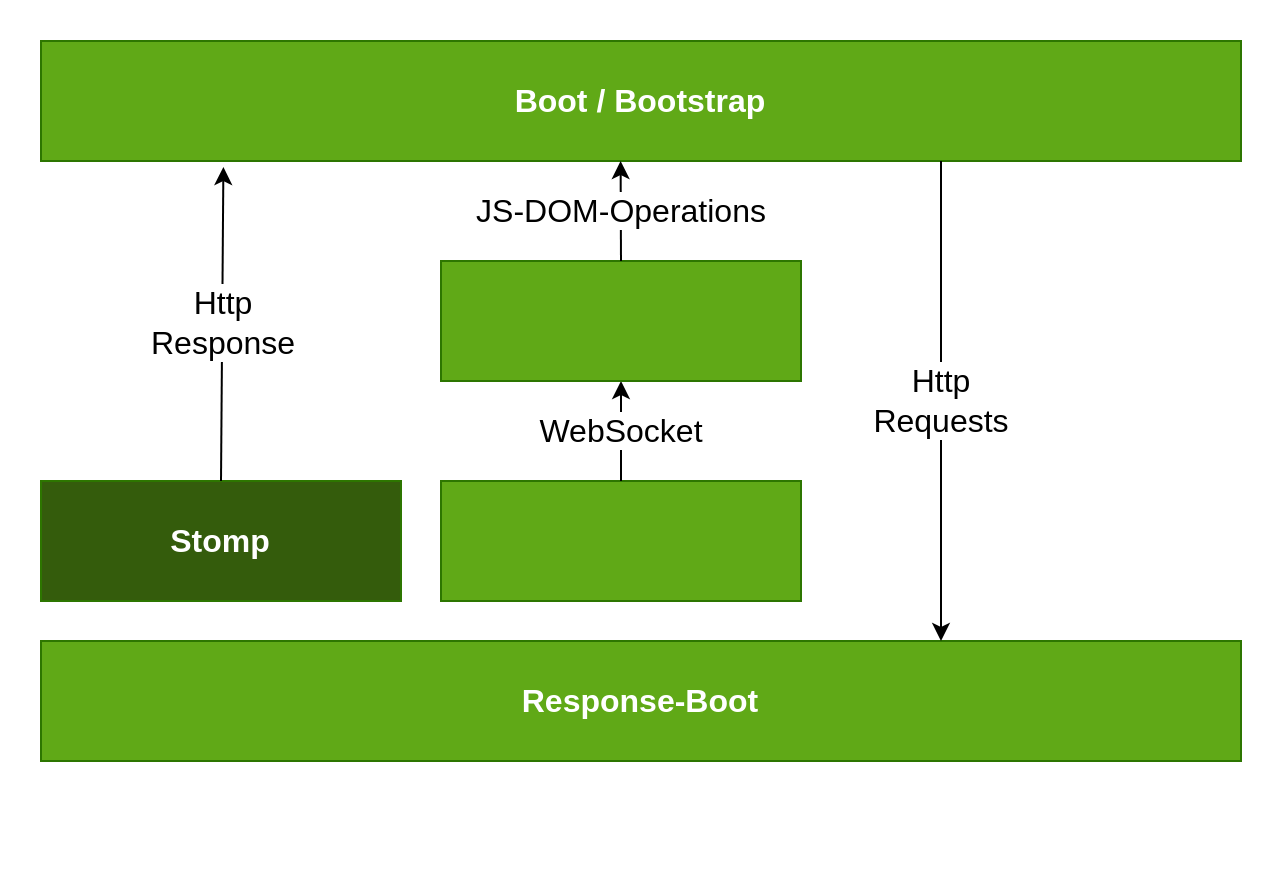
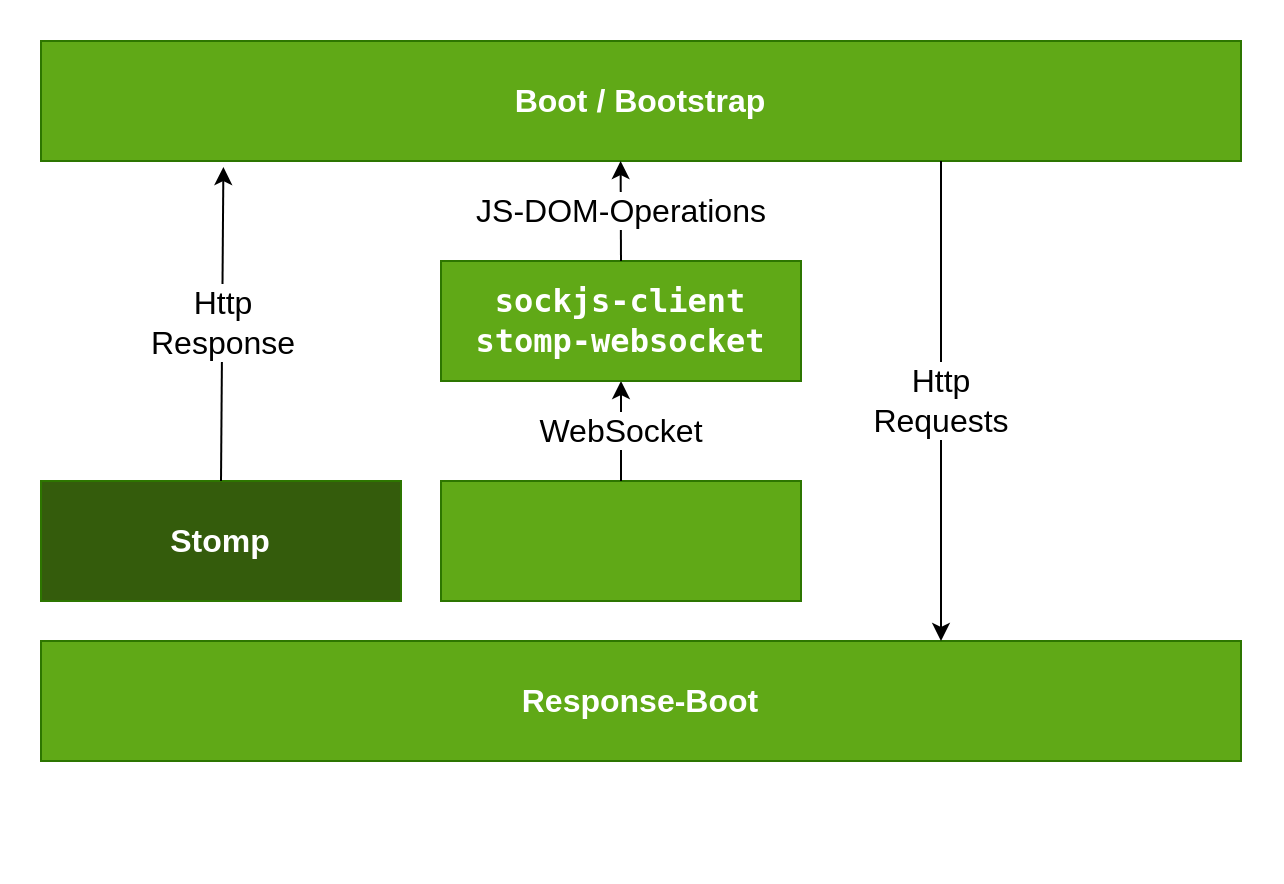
none -> (621, 321)
